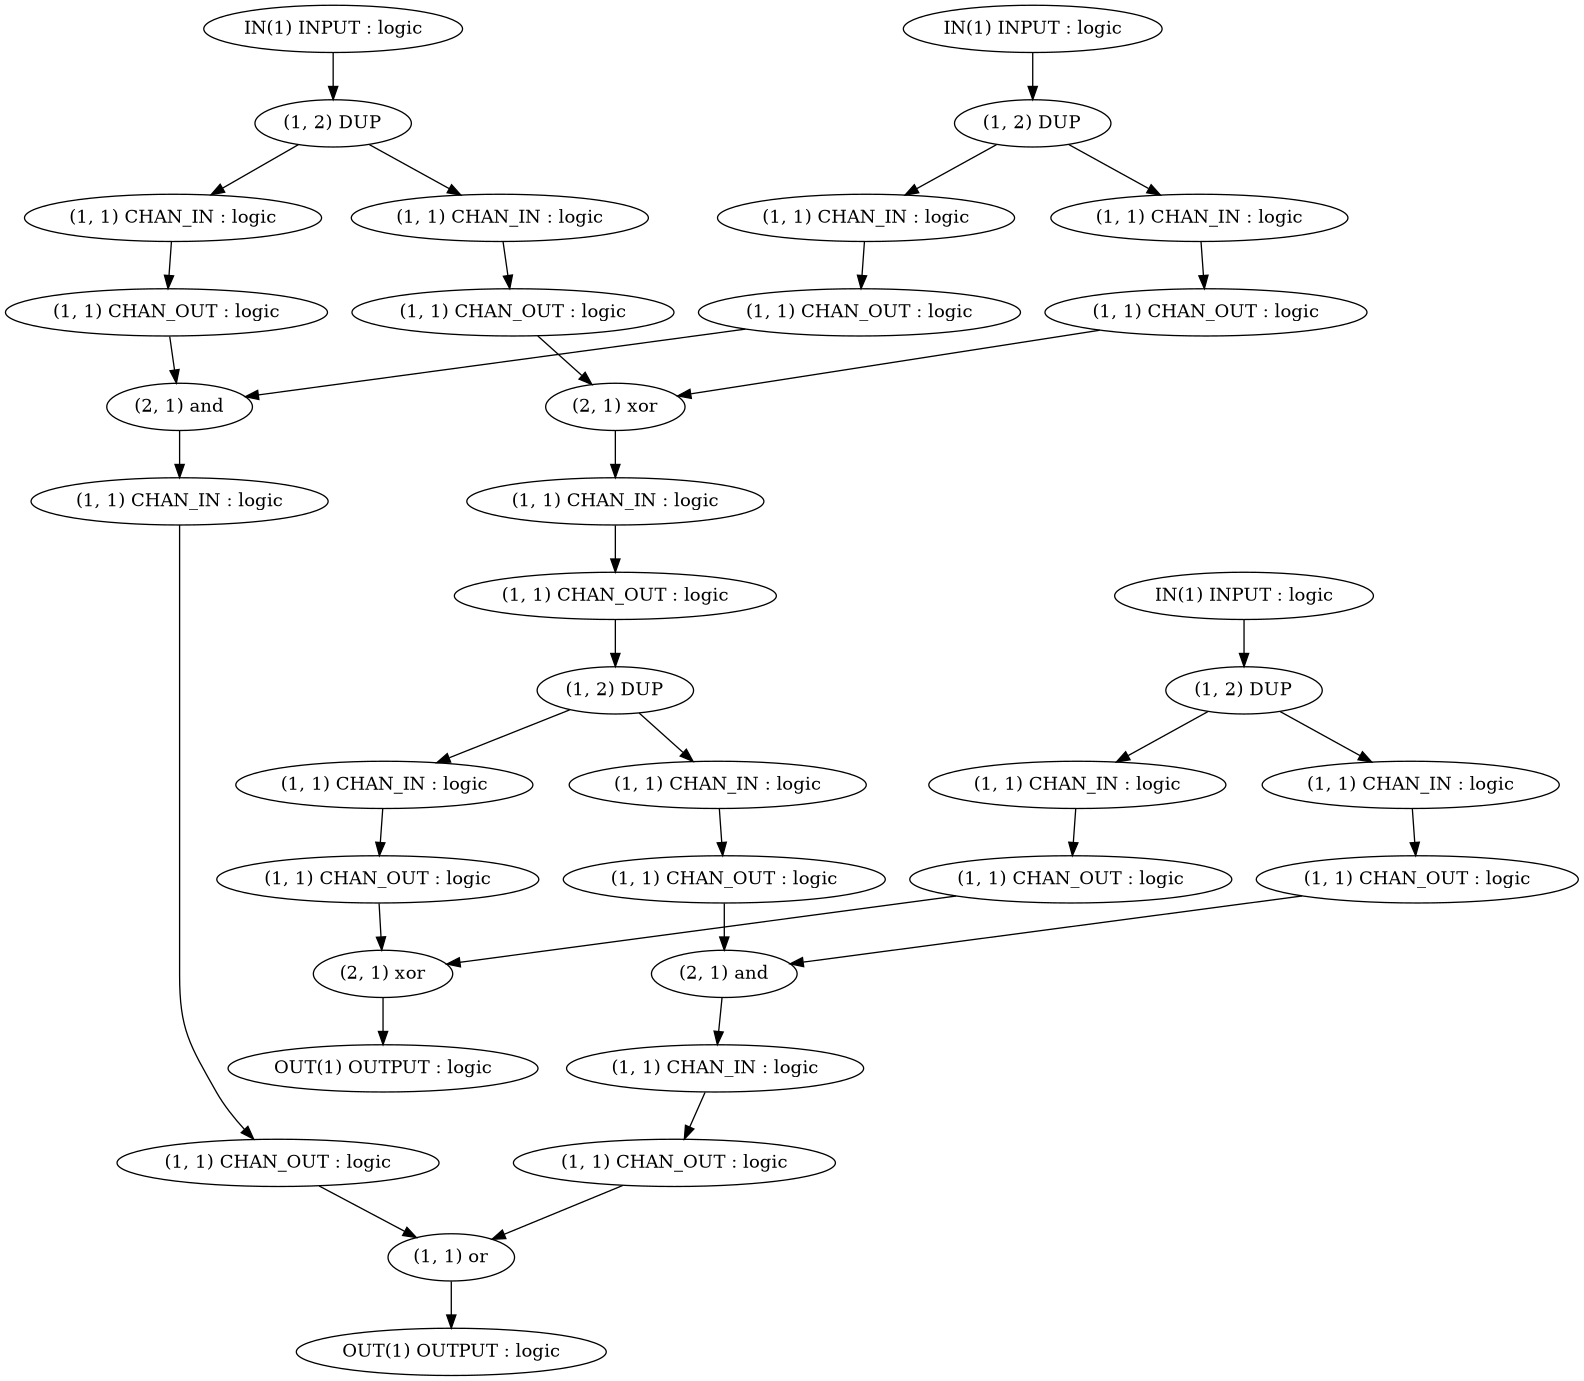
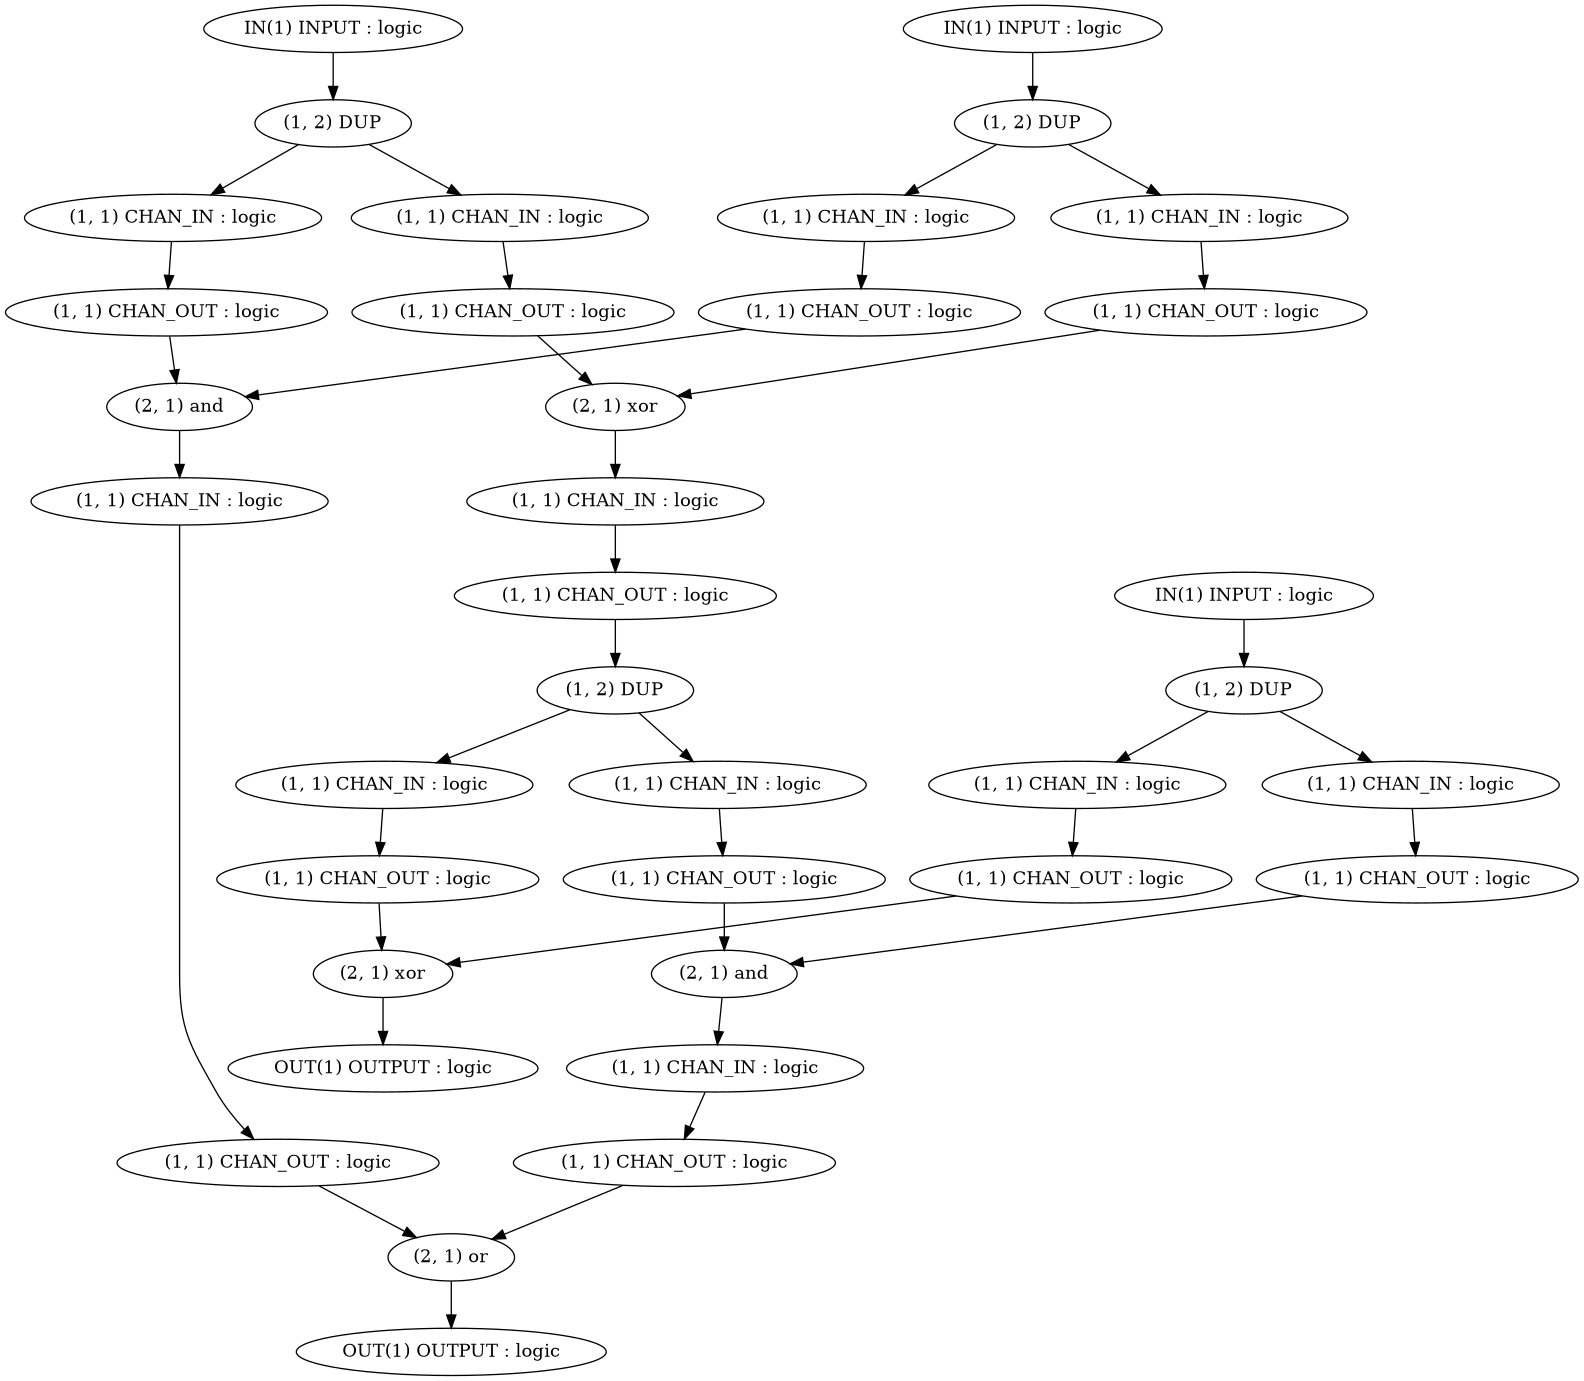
(451, 1257) -> (451, 1257)
